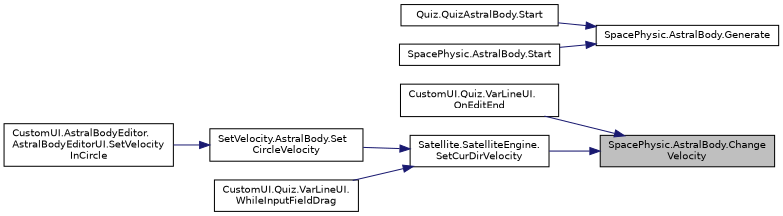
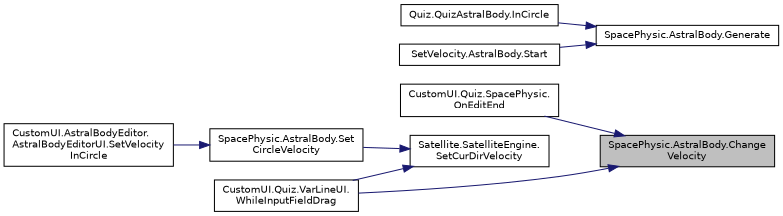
(480, 15) -> (480, 15)
(480, 55) -> (480, 55)
(480, 100) -> (480, 100)
(286, 145) -> (286, 145)
(569, 151) -> (484, 185)
